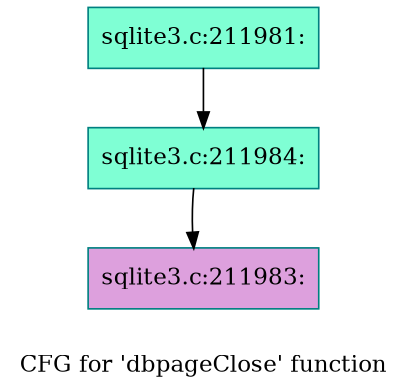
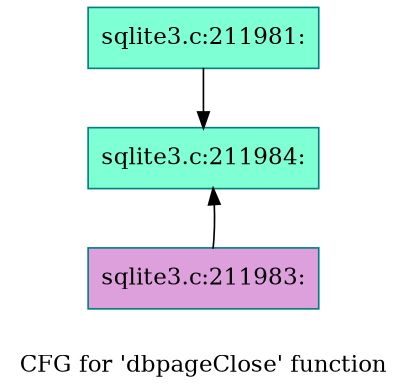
(192, 210) -> (214, 227)
